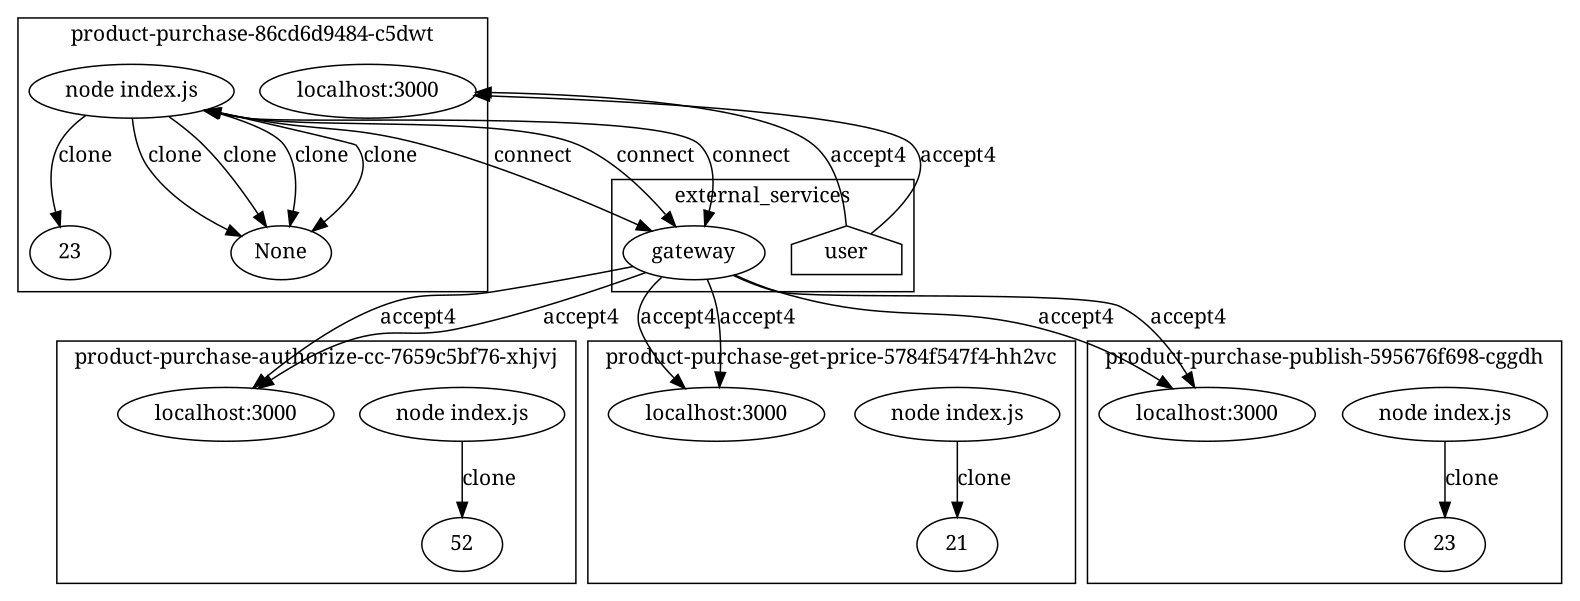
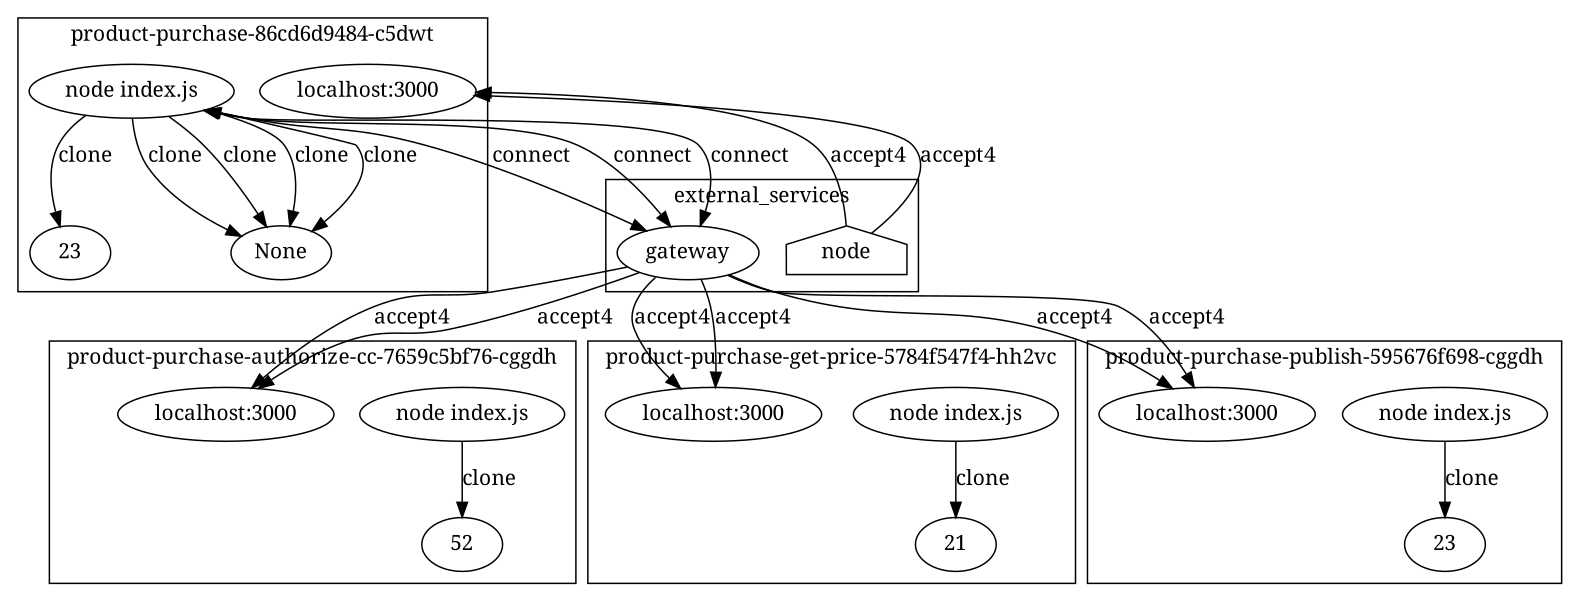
(847, 253) -> (847, 253)
(316, 358) -> (313, 358)
